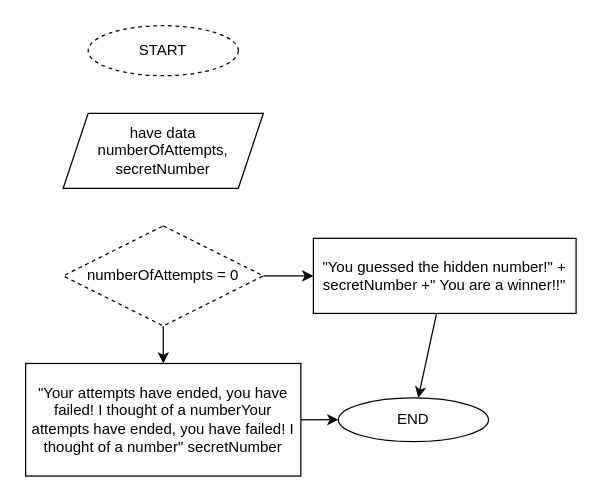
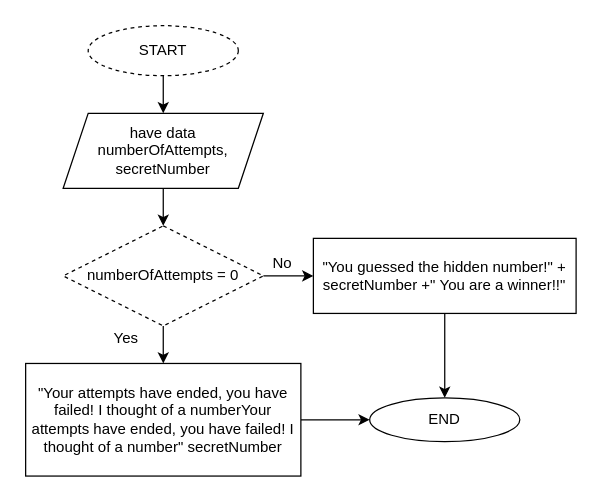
none -> (163, 90)
none -> (163, 202)
none -> (282, 263)
none -> (126, 338)
(413, 419) -> (444, 419)
